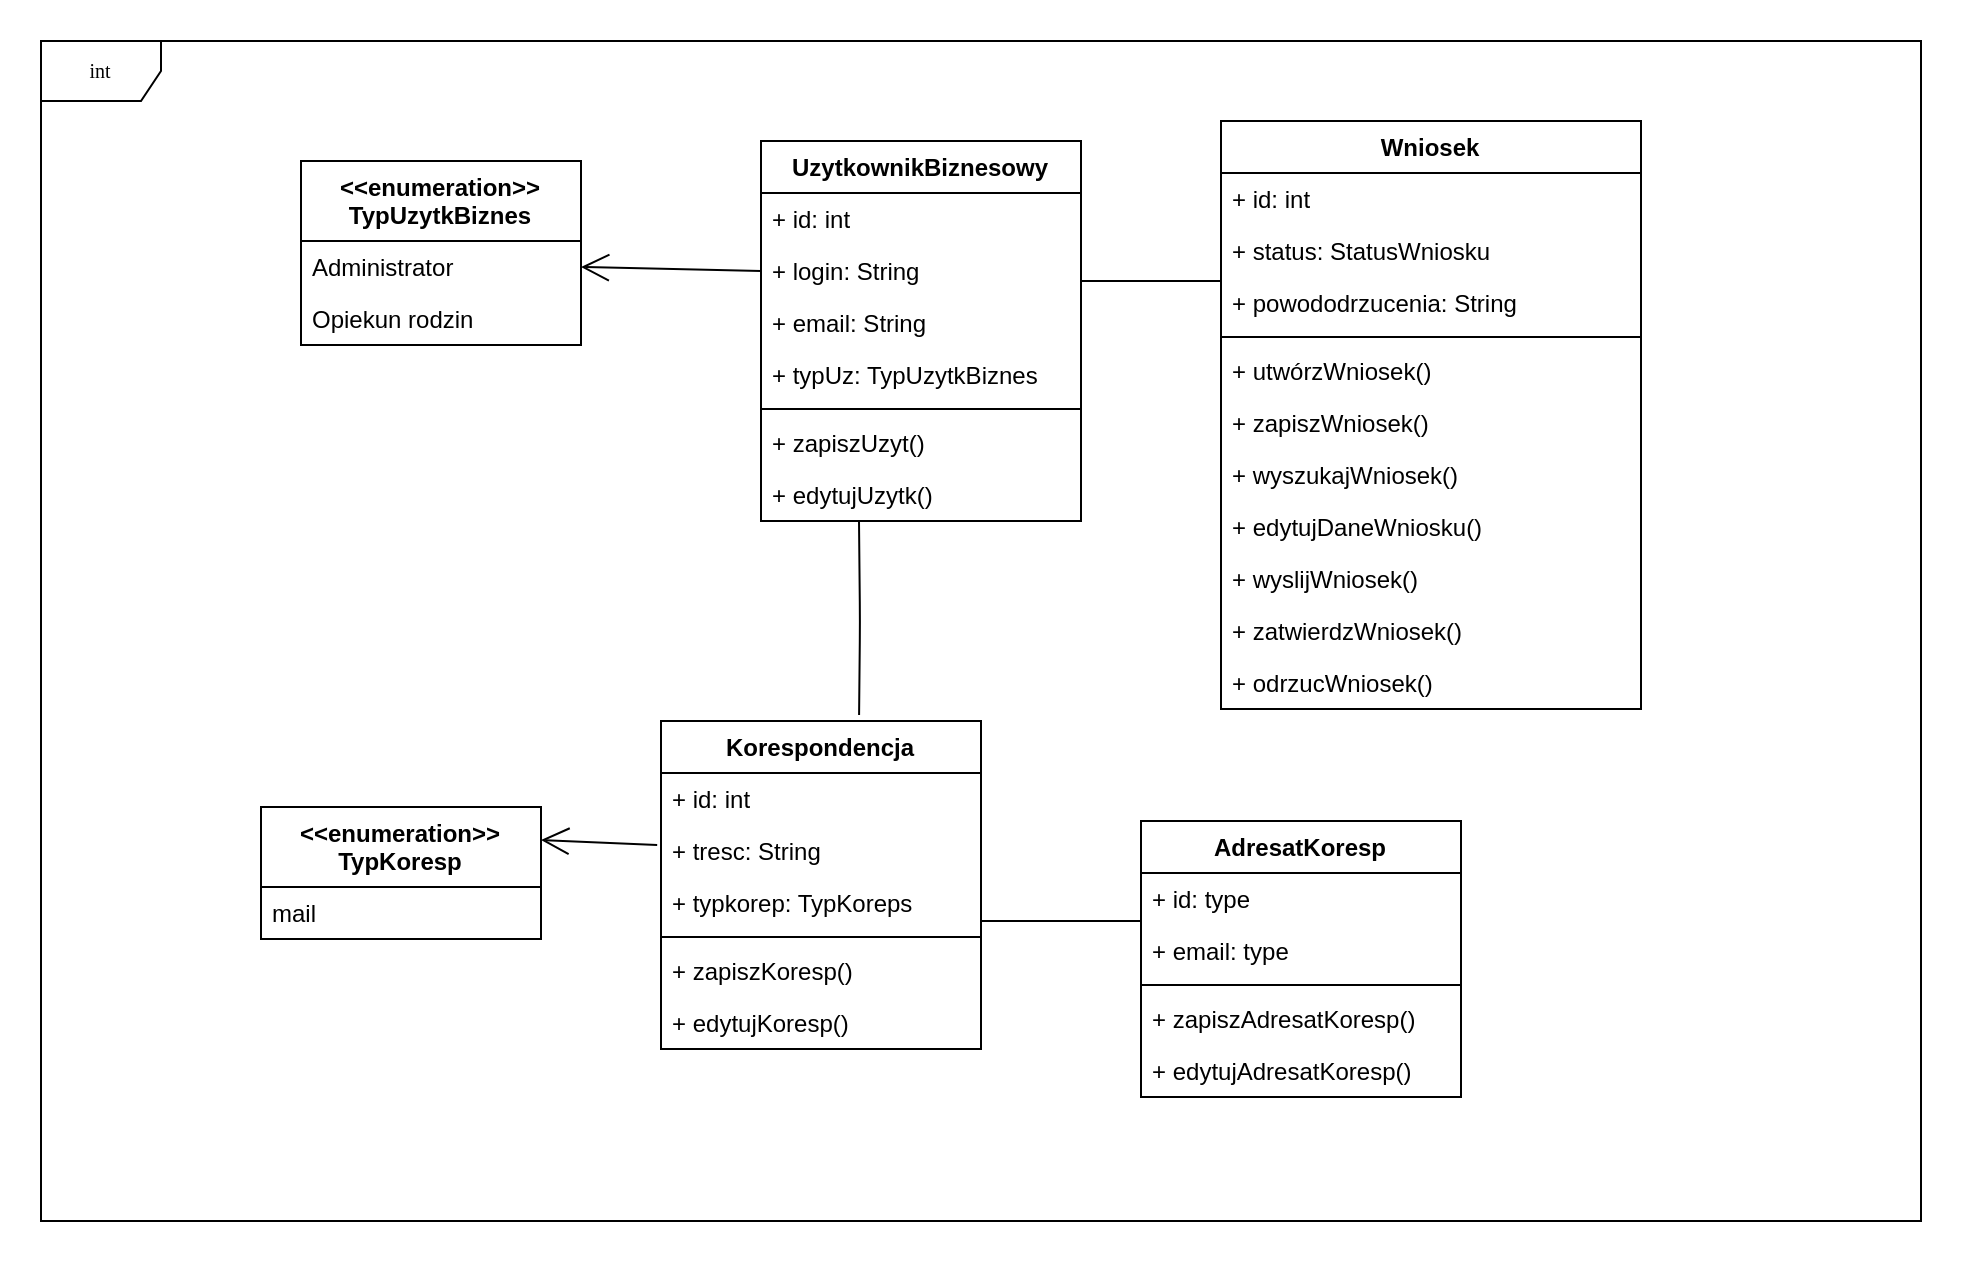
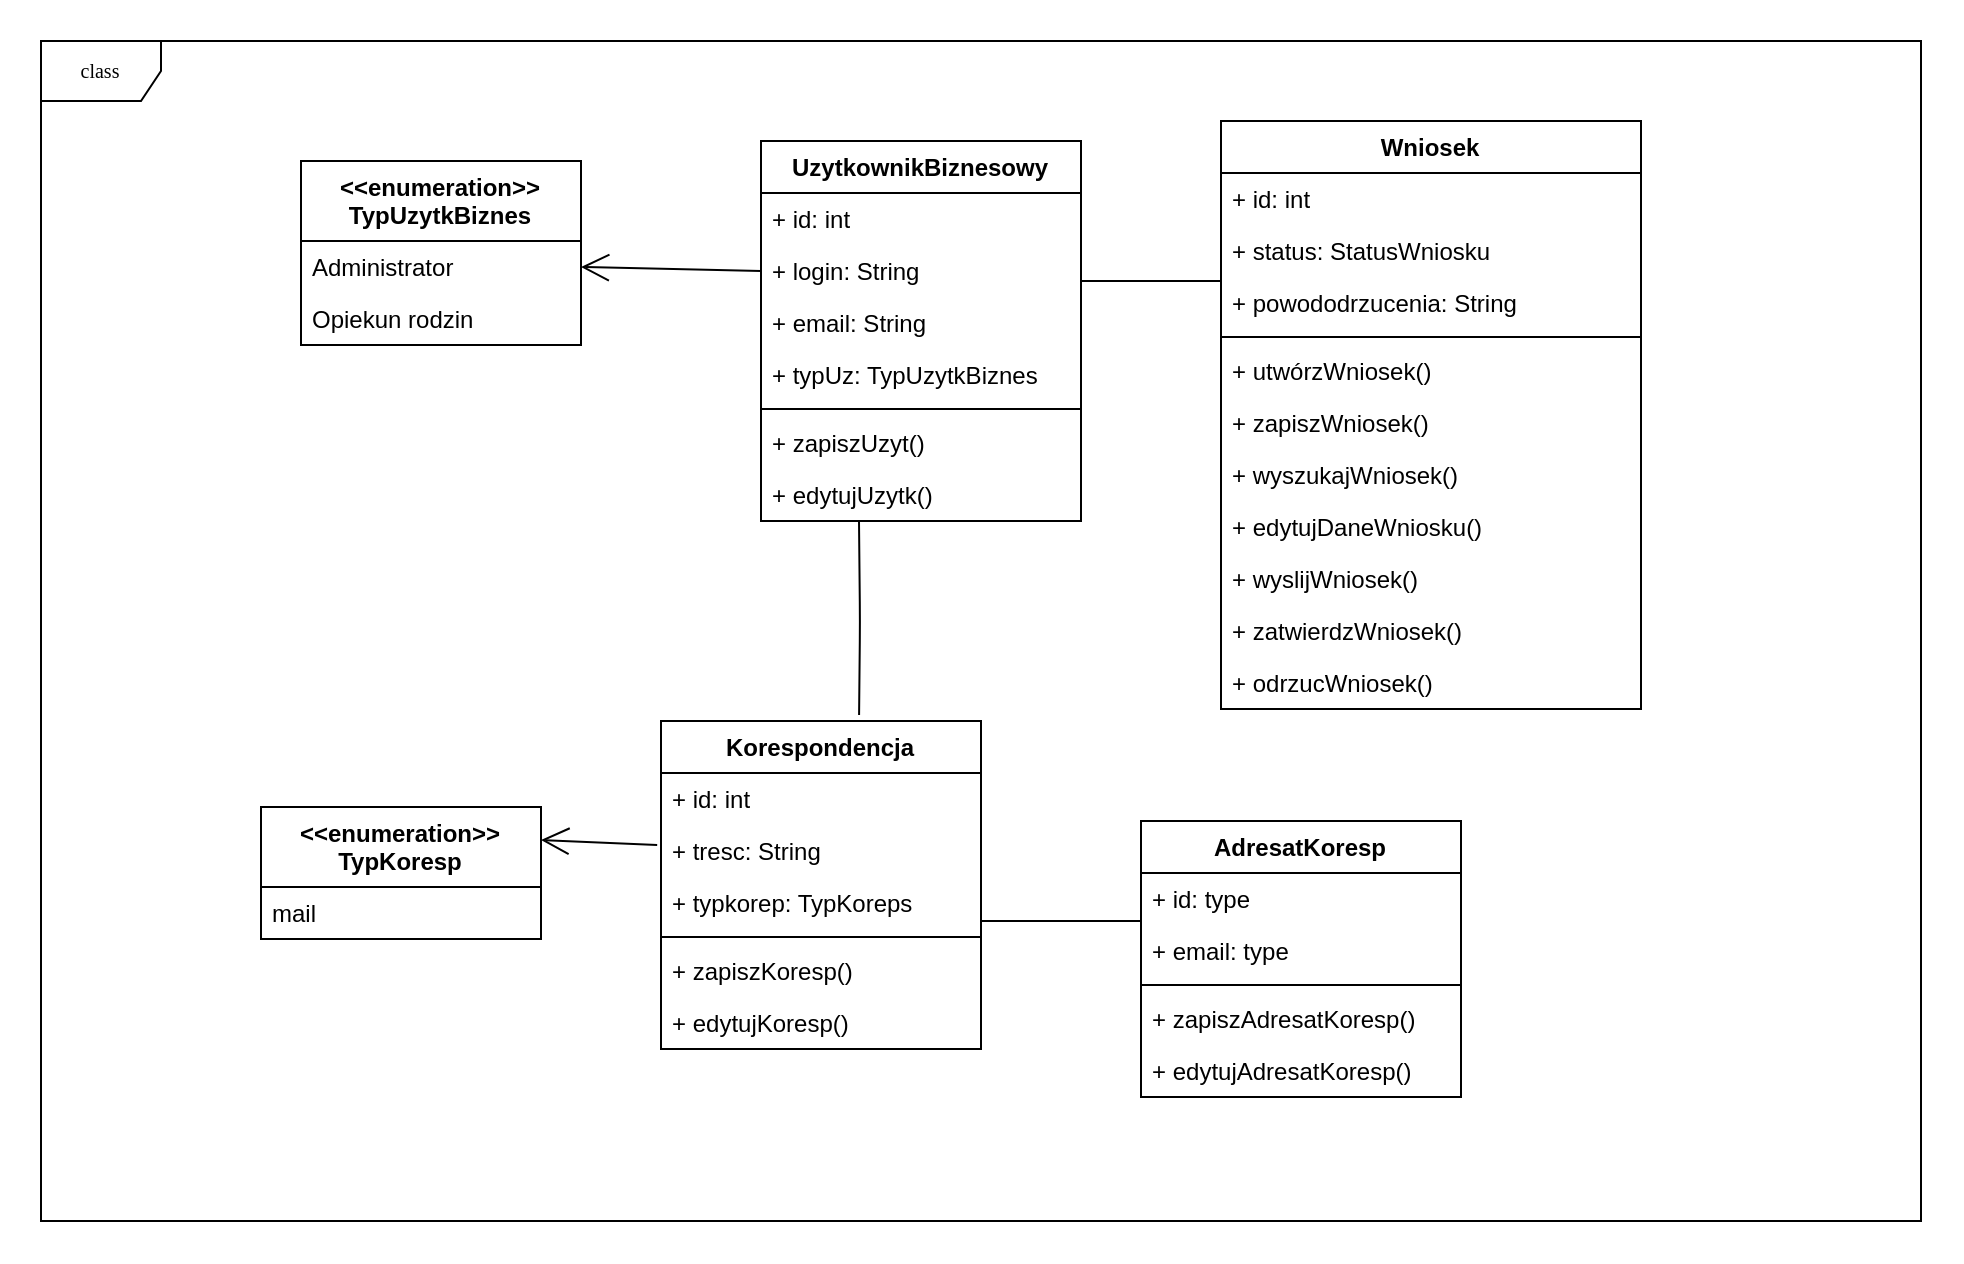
(101, 71) -> (101, 71)
